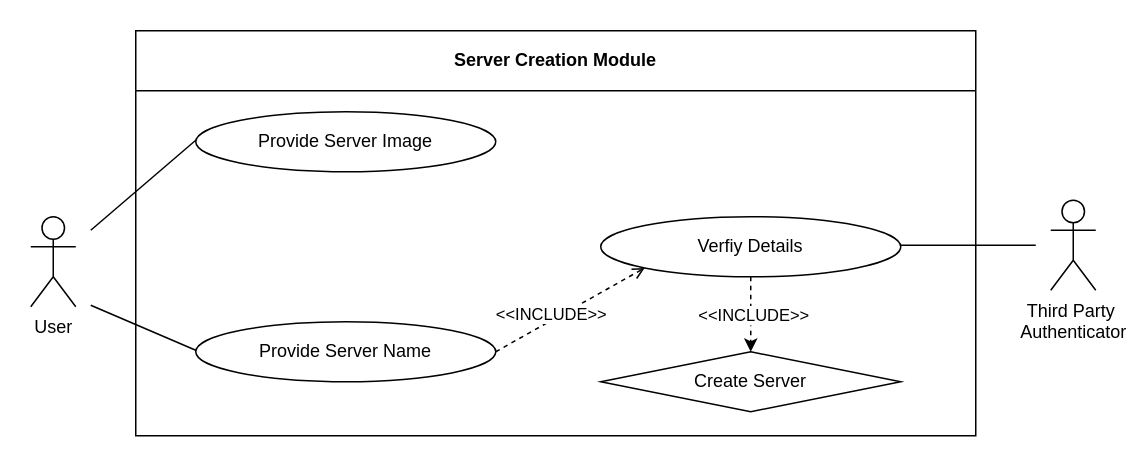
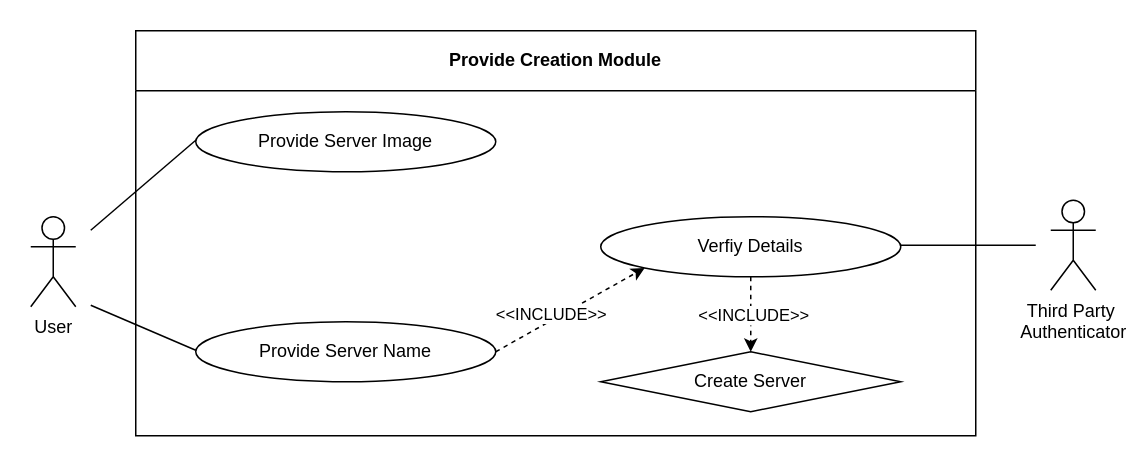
(556, 61) -> (556, 61)
(637, 272) -> (635, 274)
